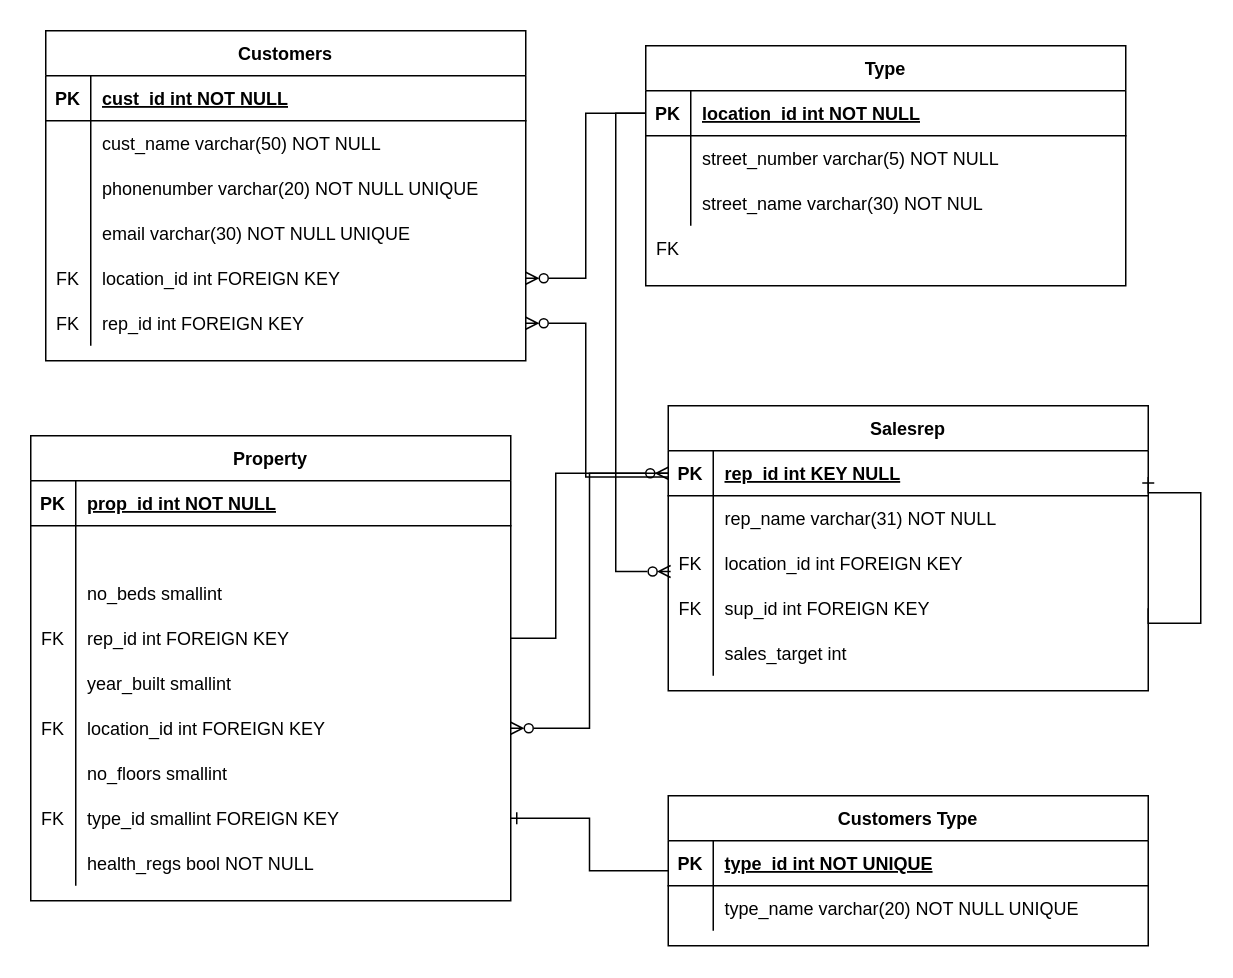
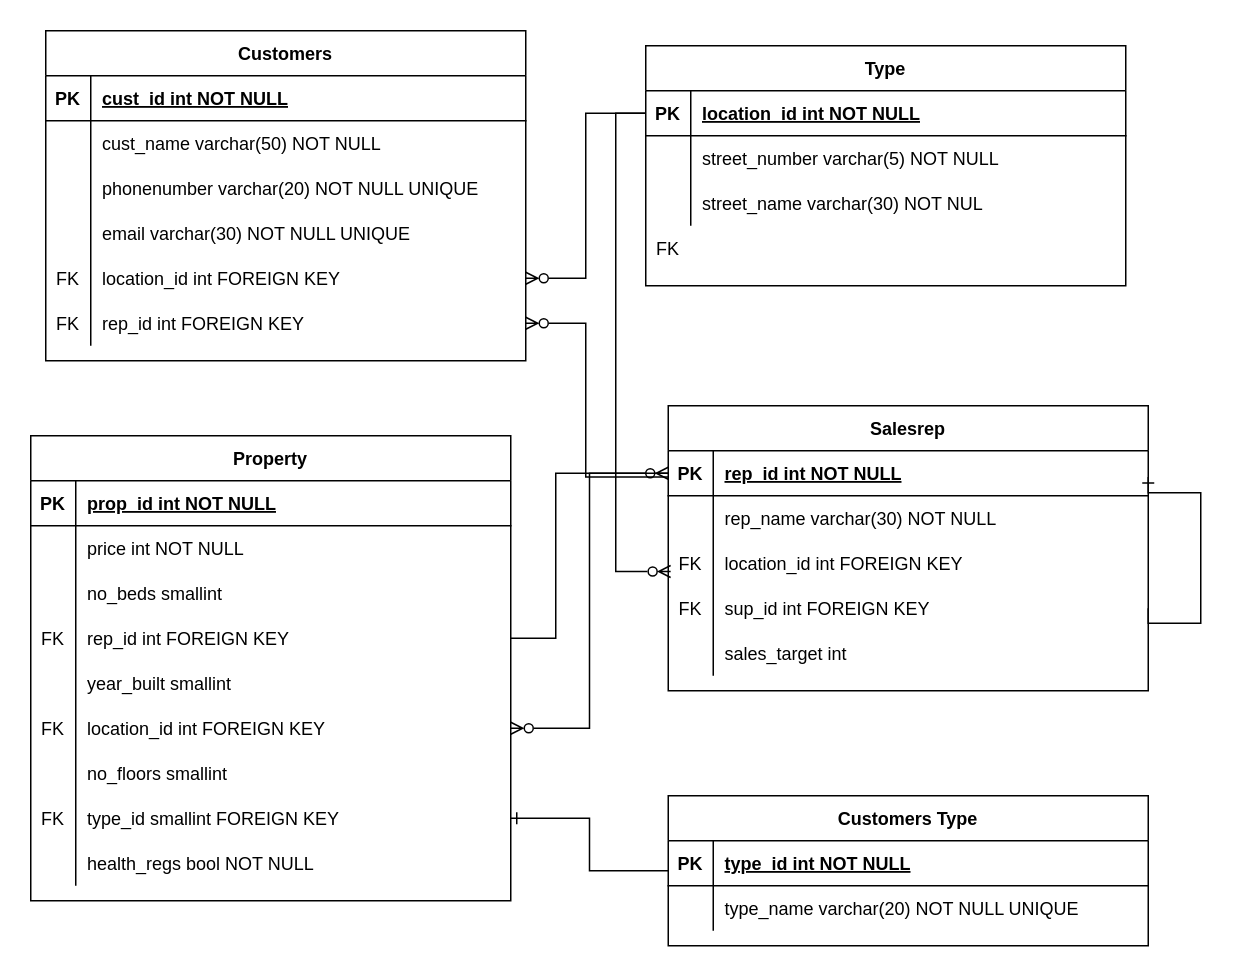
(809, 474) -> (809, 474)
(864, 519) -> (864, 519)
none -> (293, 548)
(824, 864) -> (814, 864)
